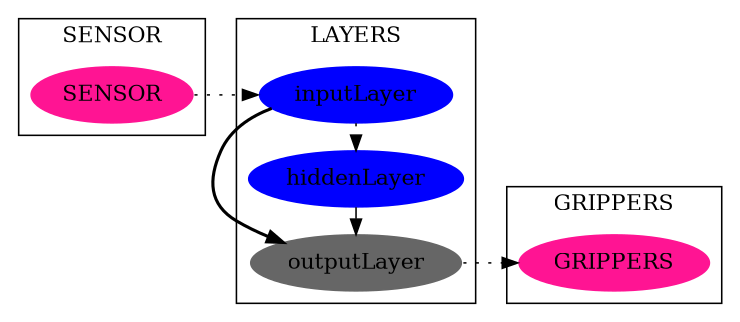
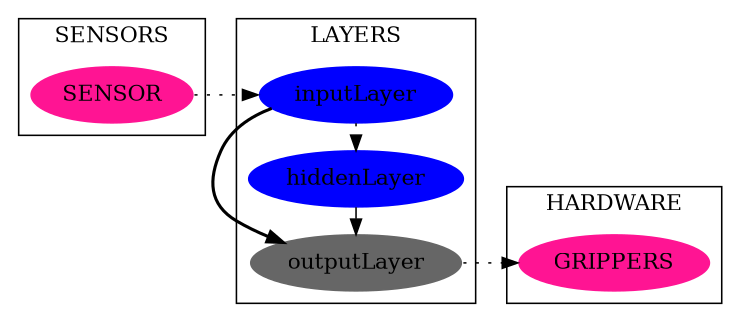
(112, 37) -> (112, 37)
(614, 205) -> (614, 205)
